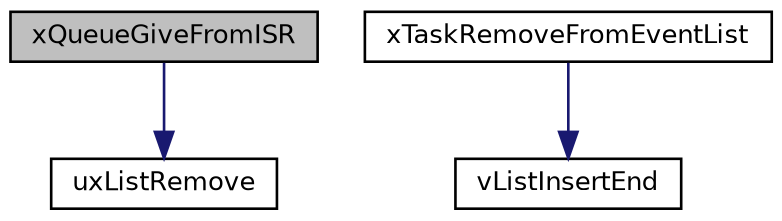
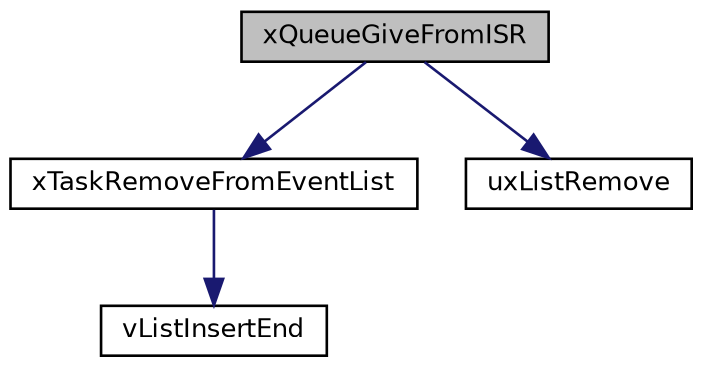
none -> (315, 102)
